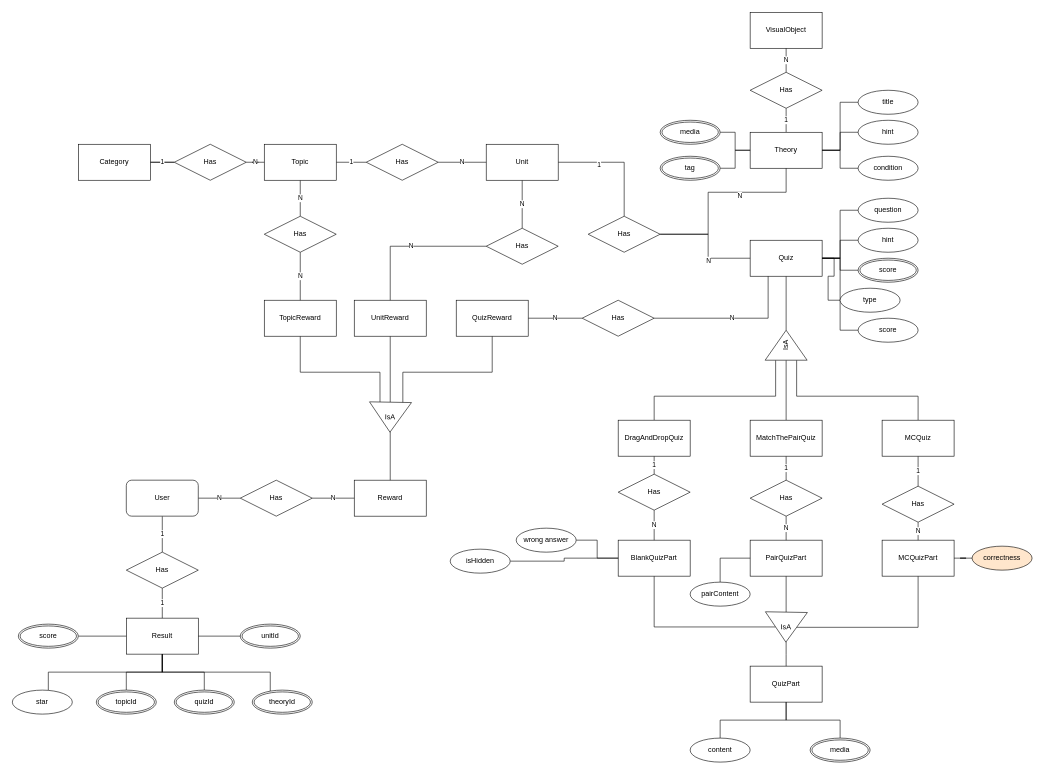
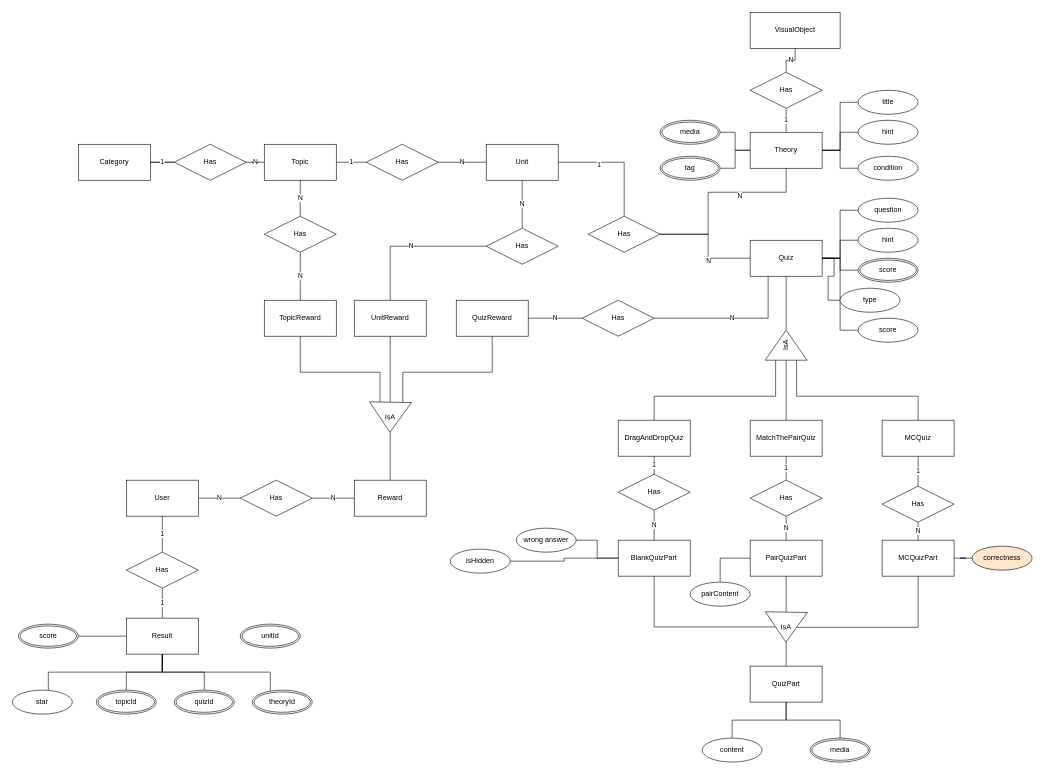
(786, 30) -> (795, 30)
(162, 498) -> (162, 498)
(219, 636) -> none
(720, 750) -> (732, 750)
